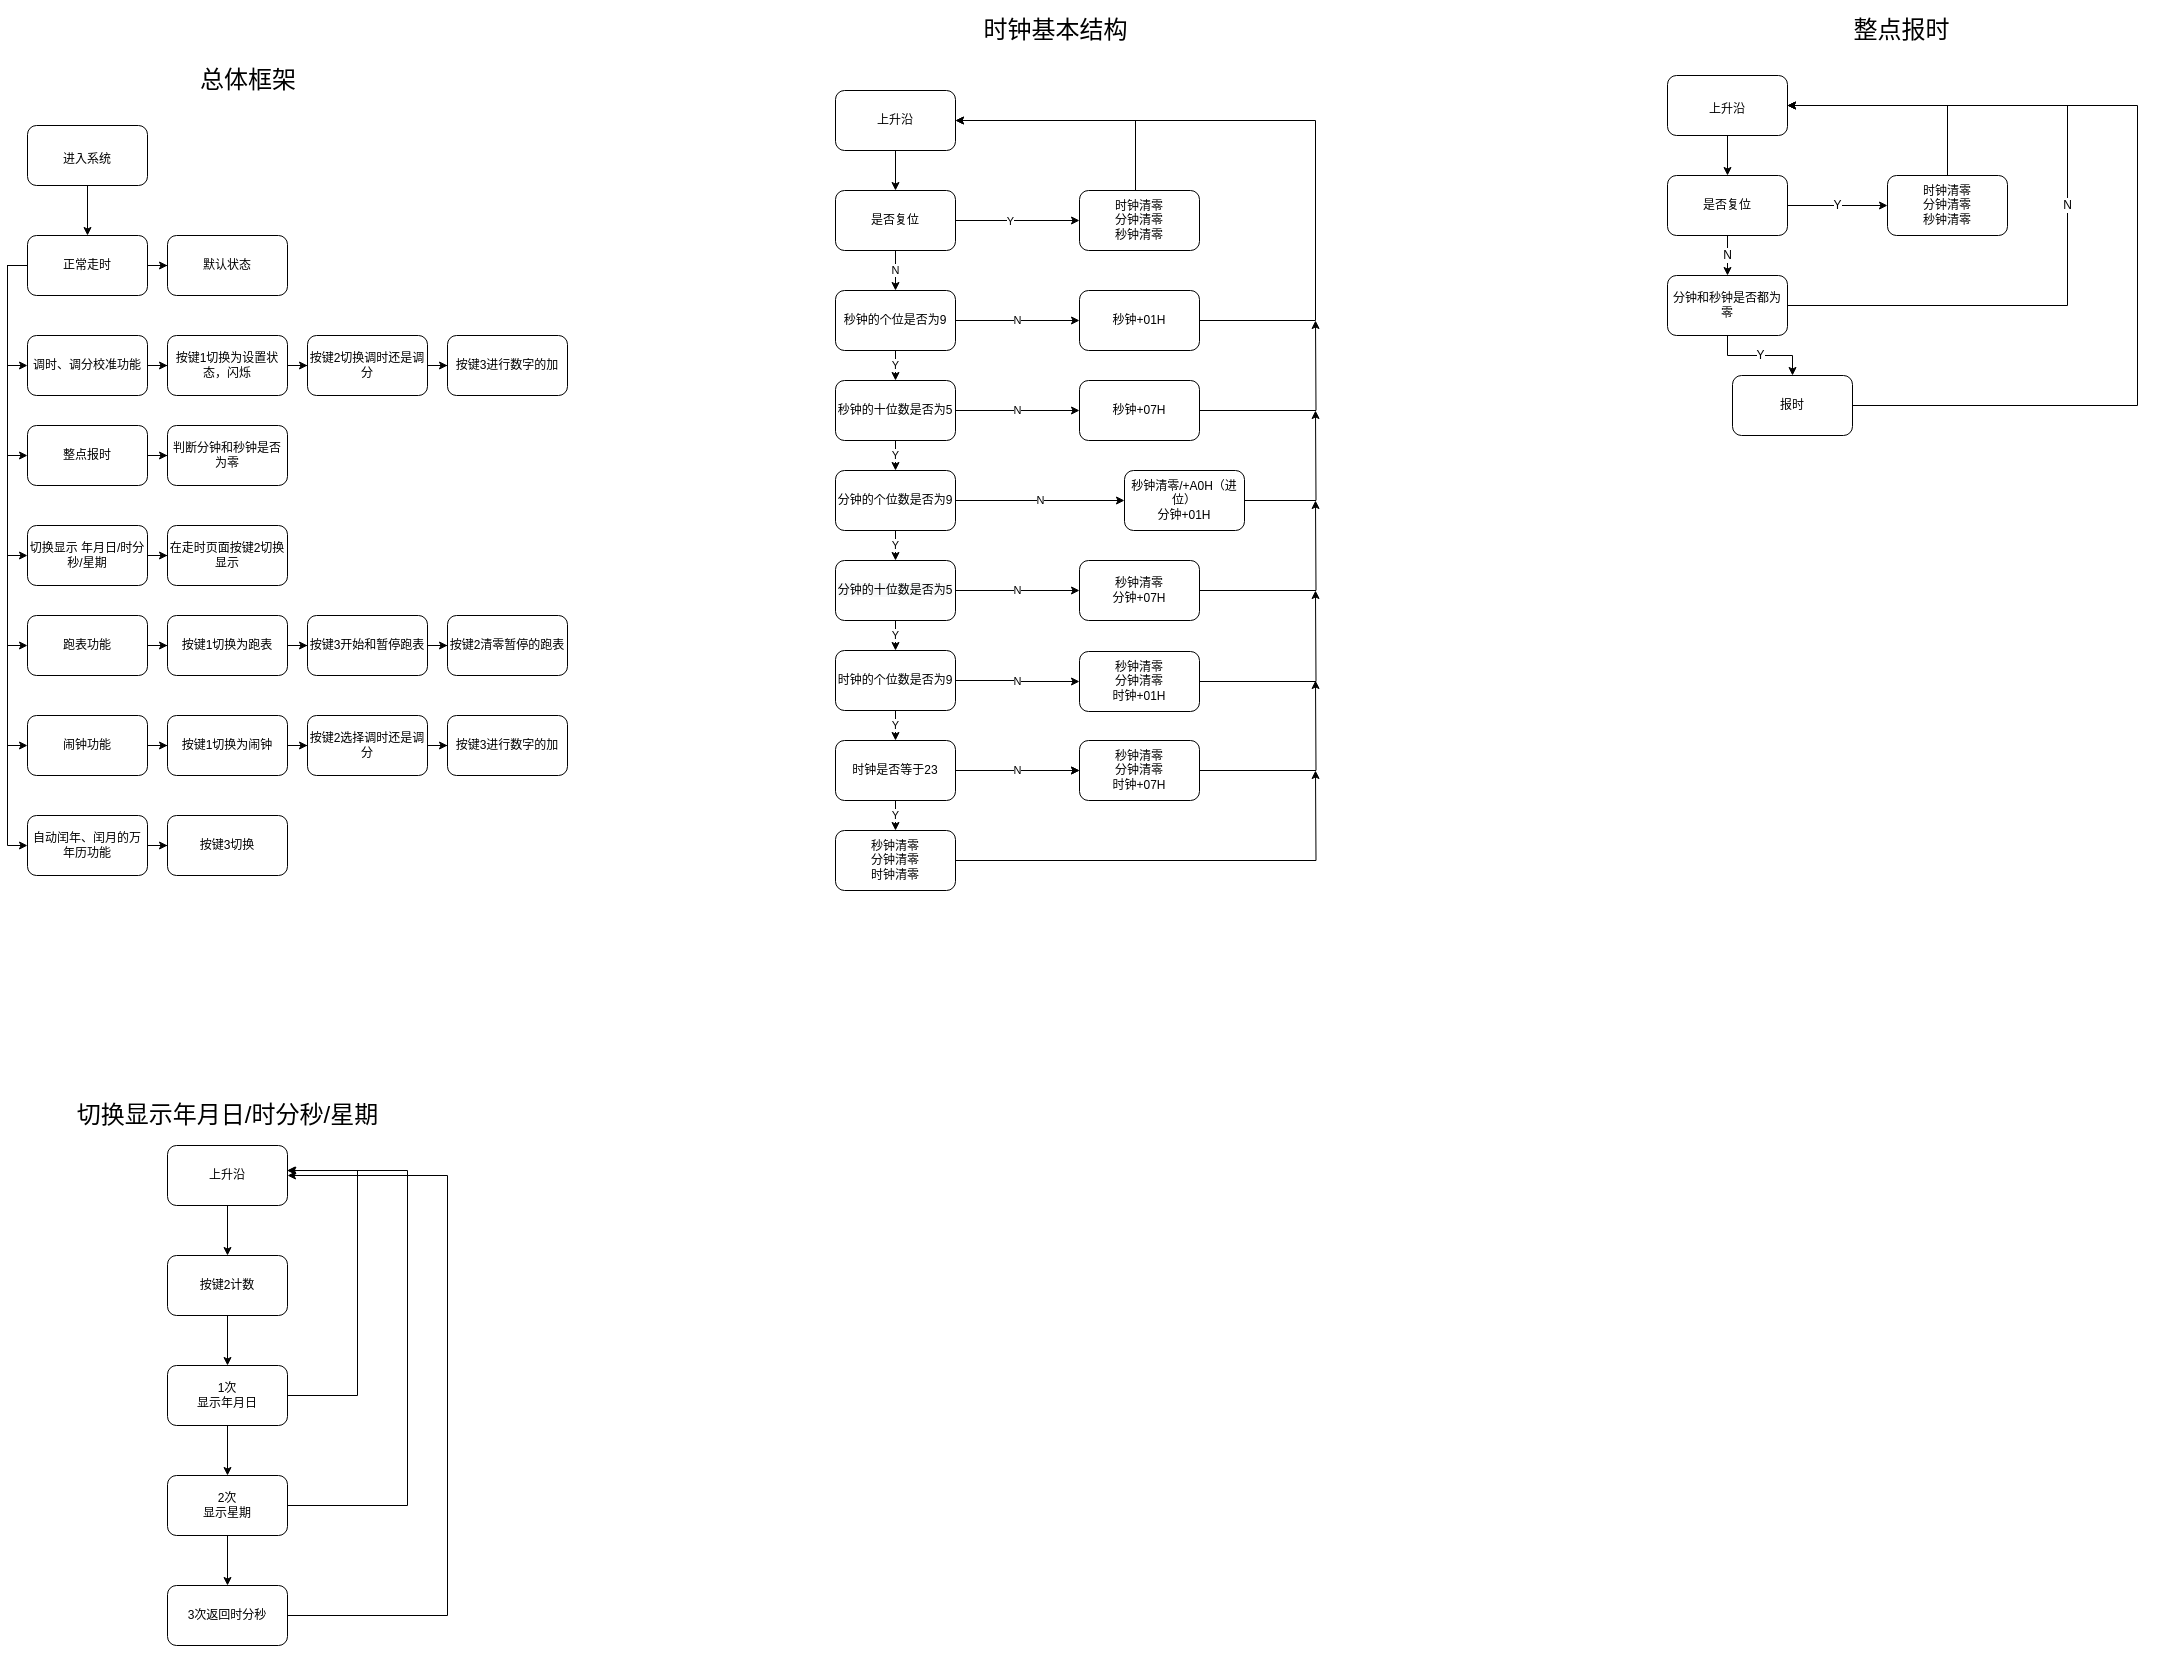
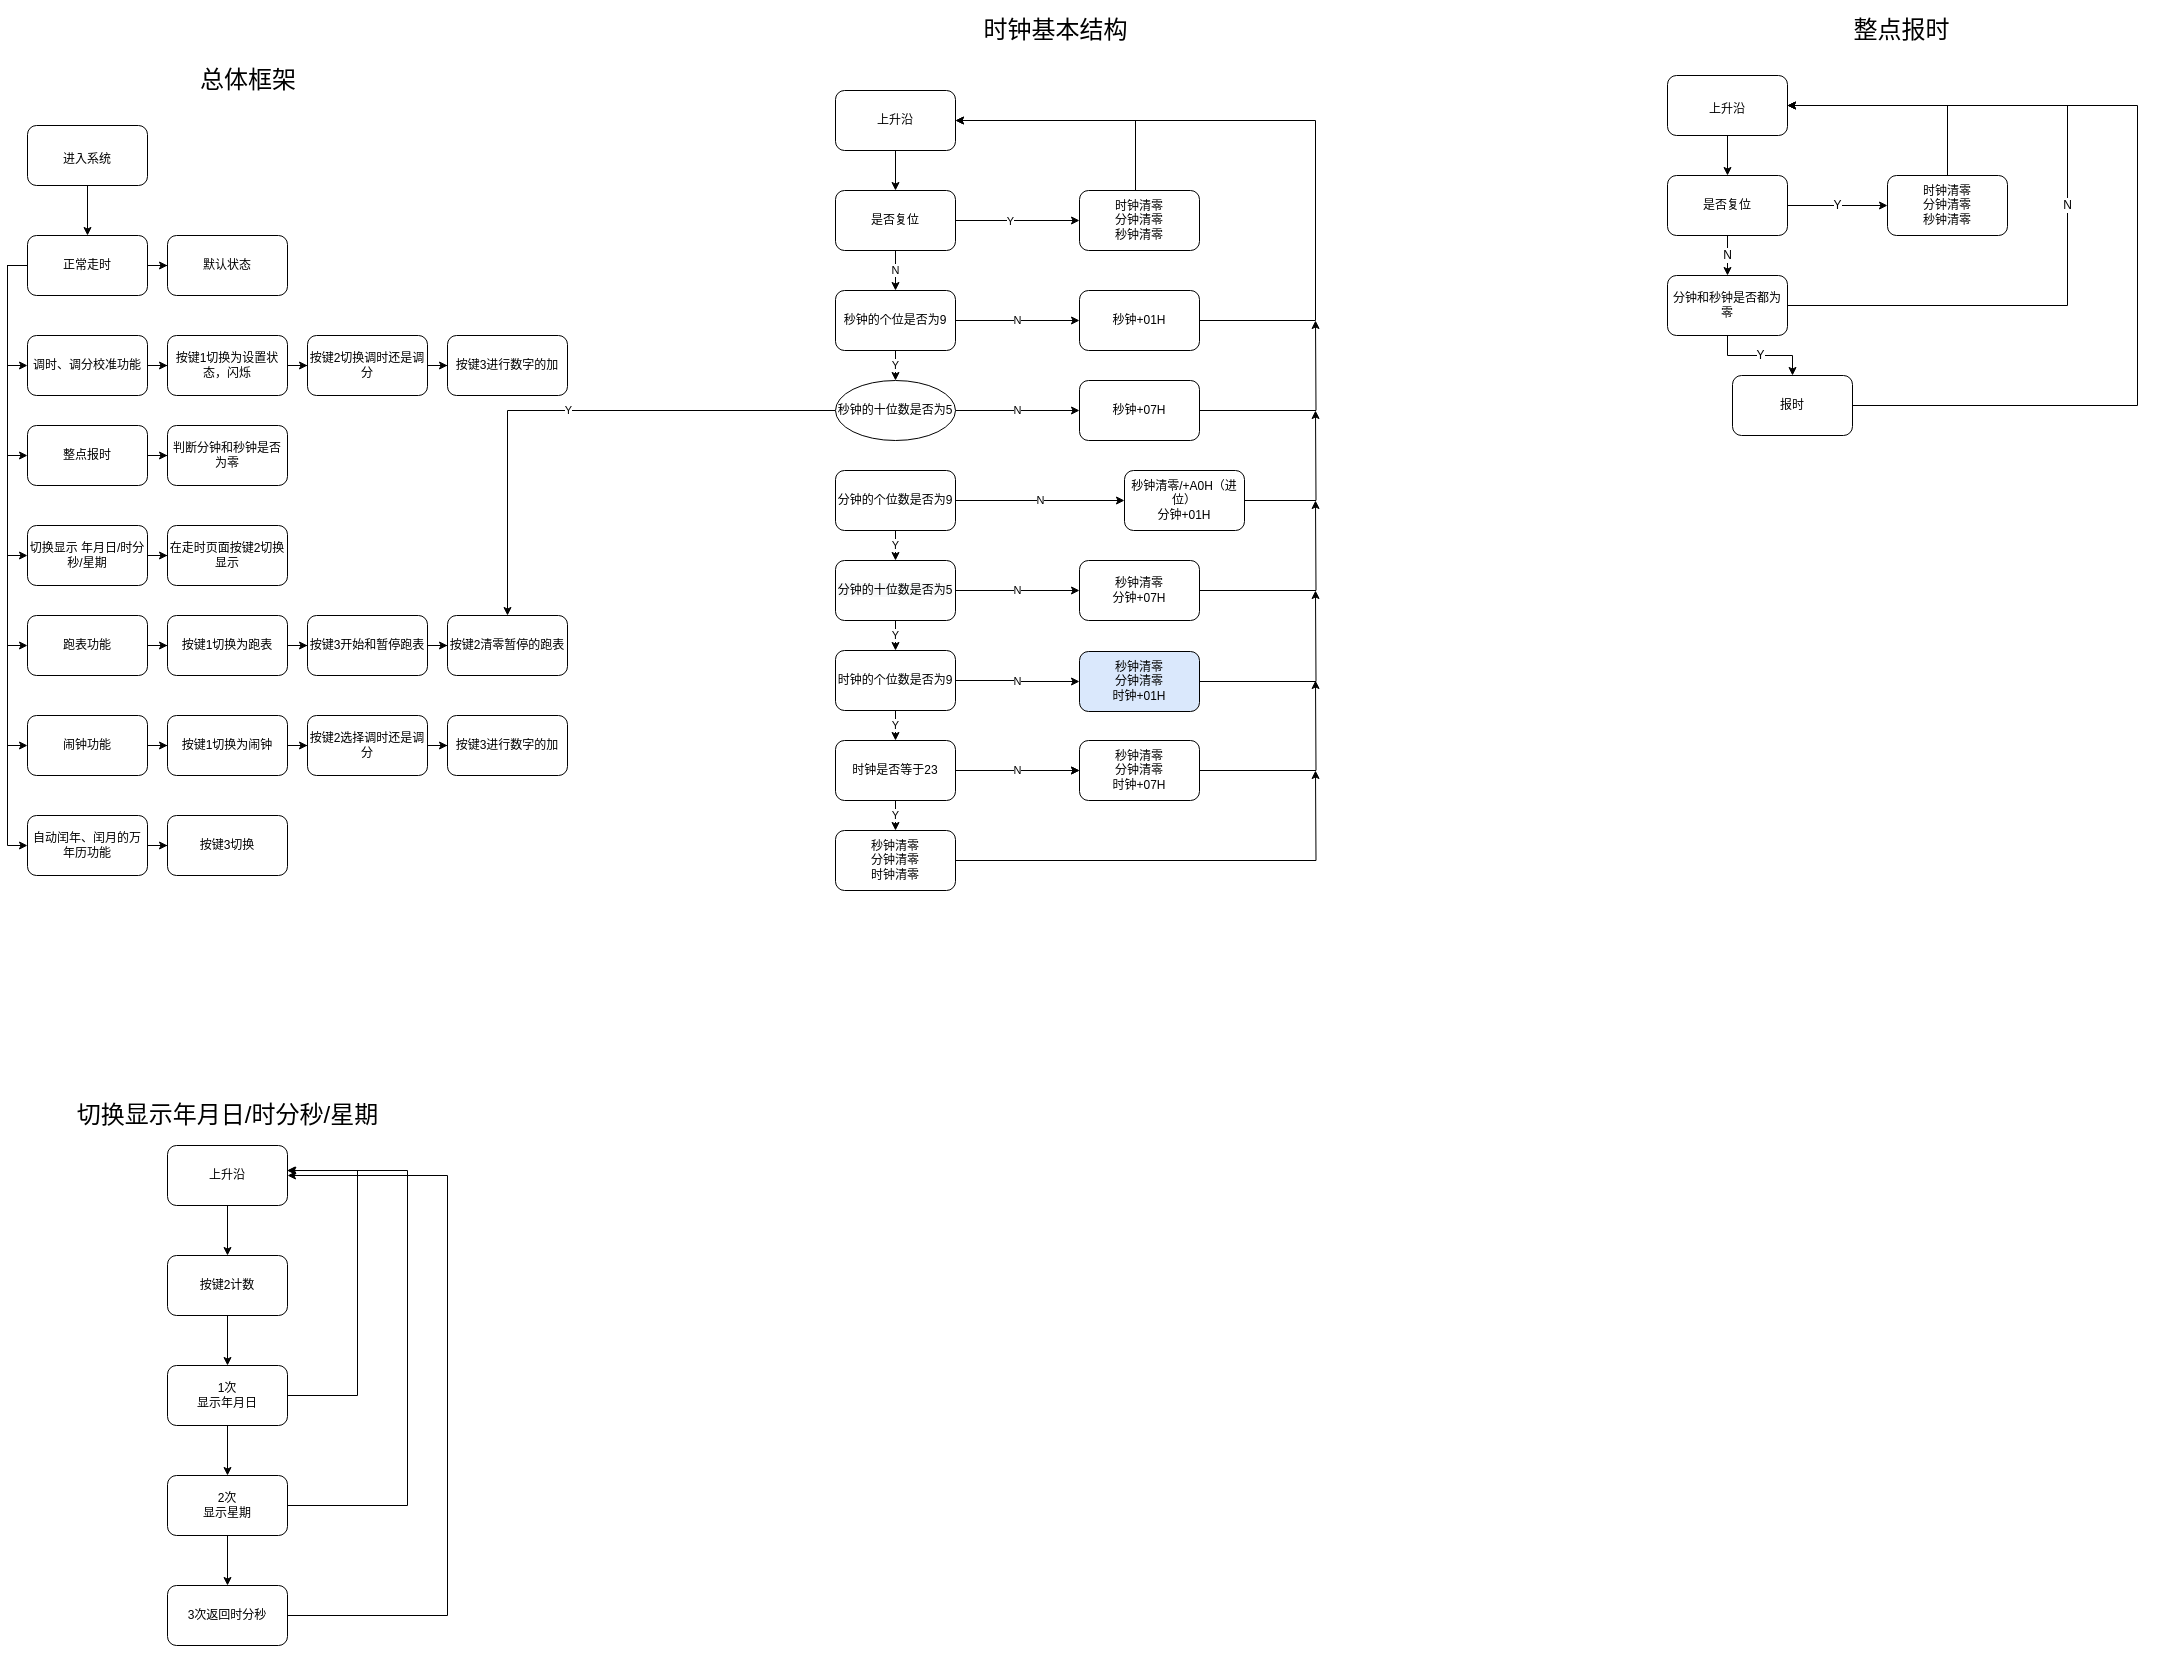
(896, 411) -> (896, 411)
(896, 460) -> (573, 411)
(1140, 682) -> (1140, 682)
